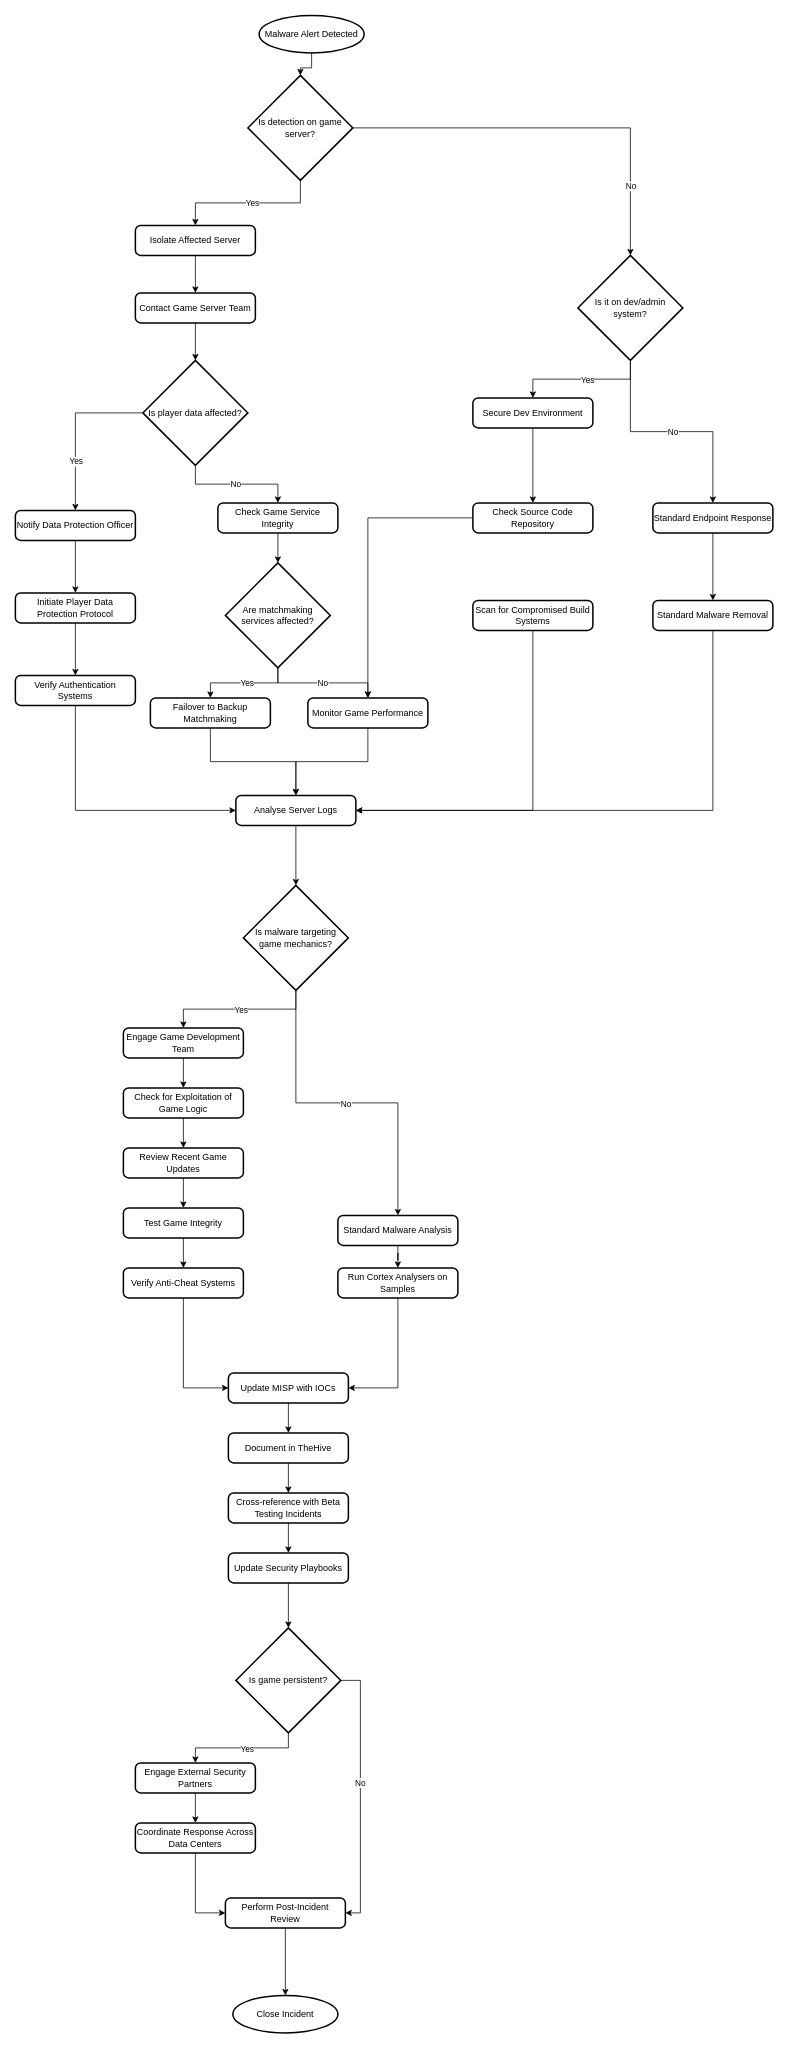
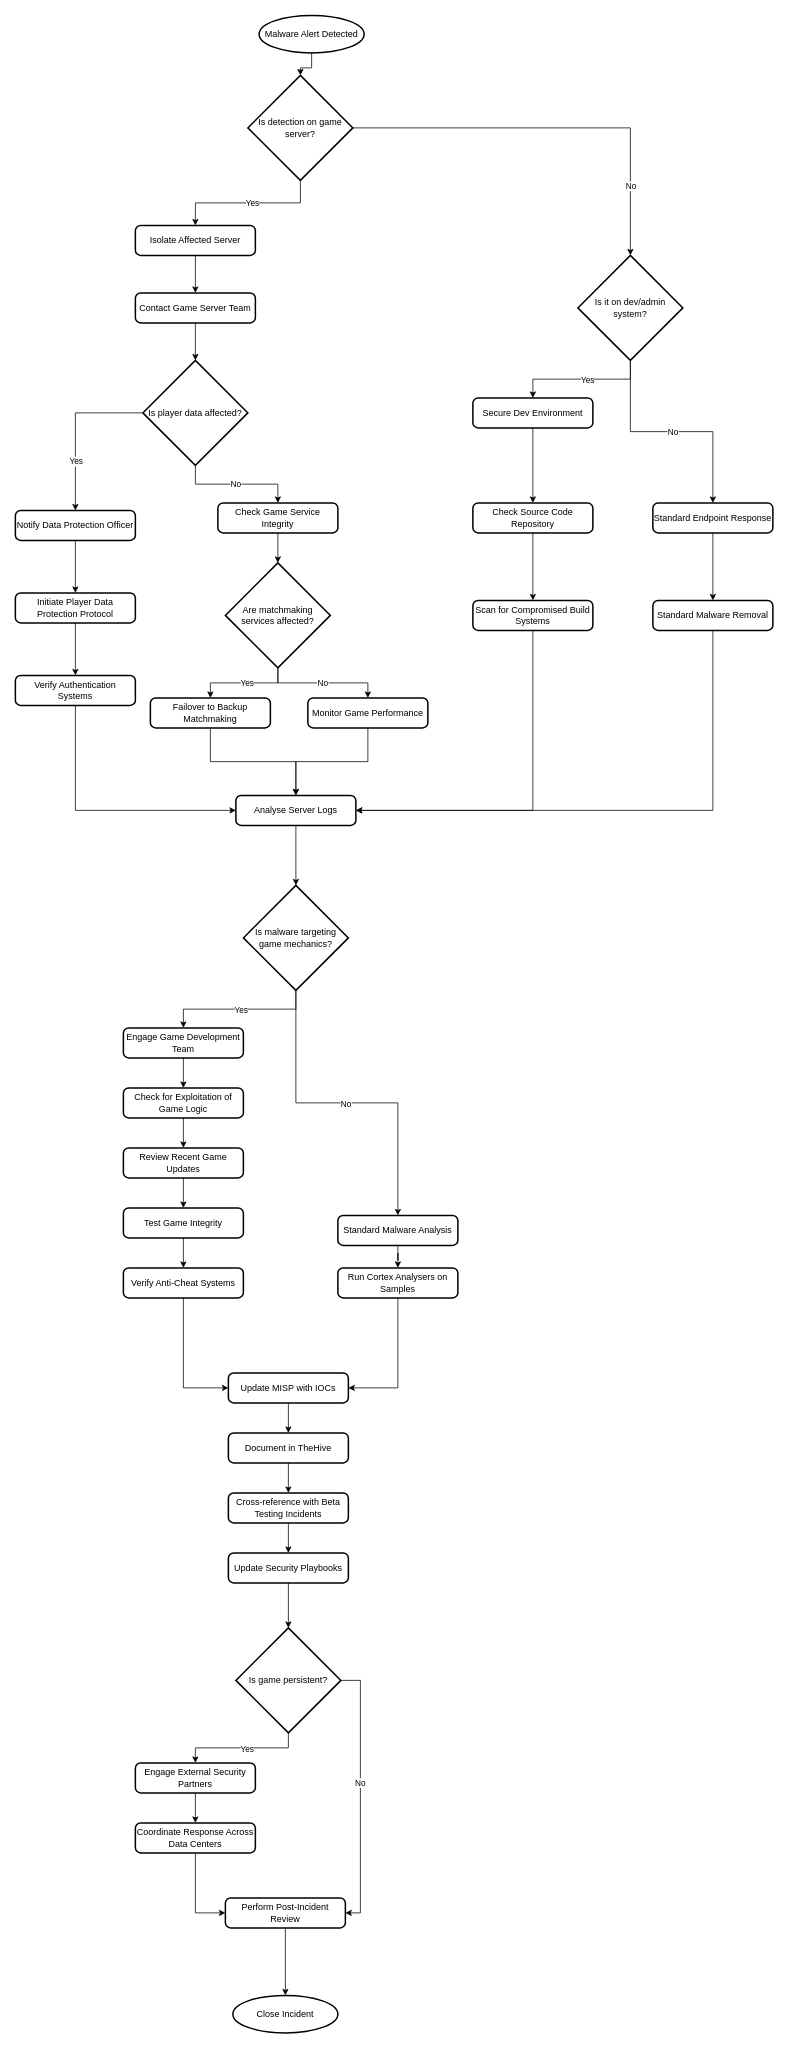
(368, 547) -> (533, 594)
